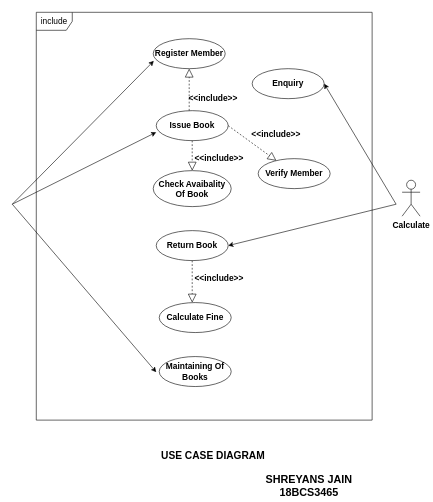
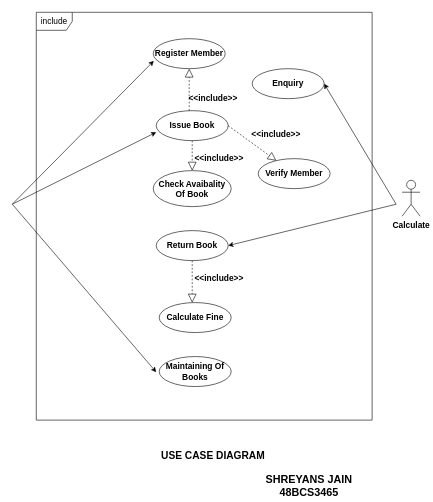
(309, 486) -> (309, 486)
